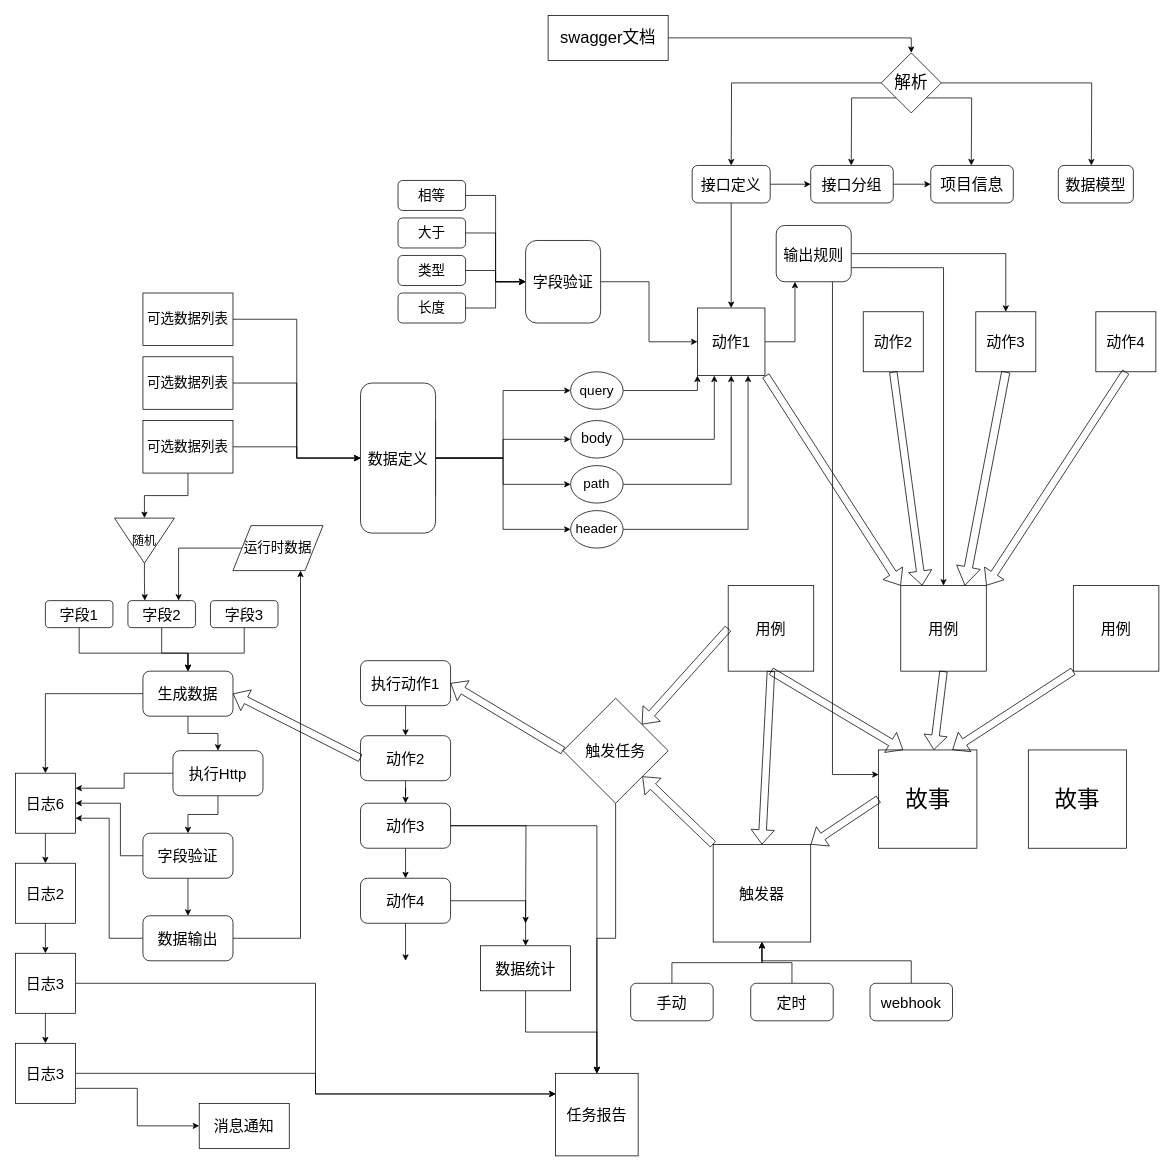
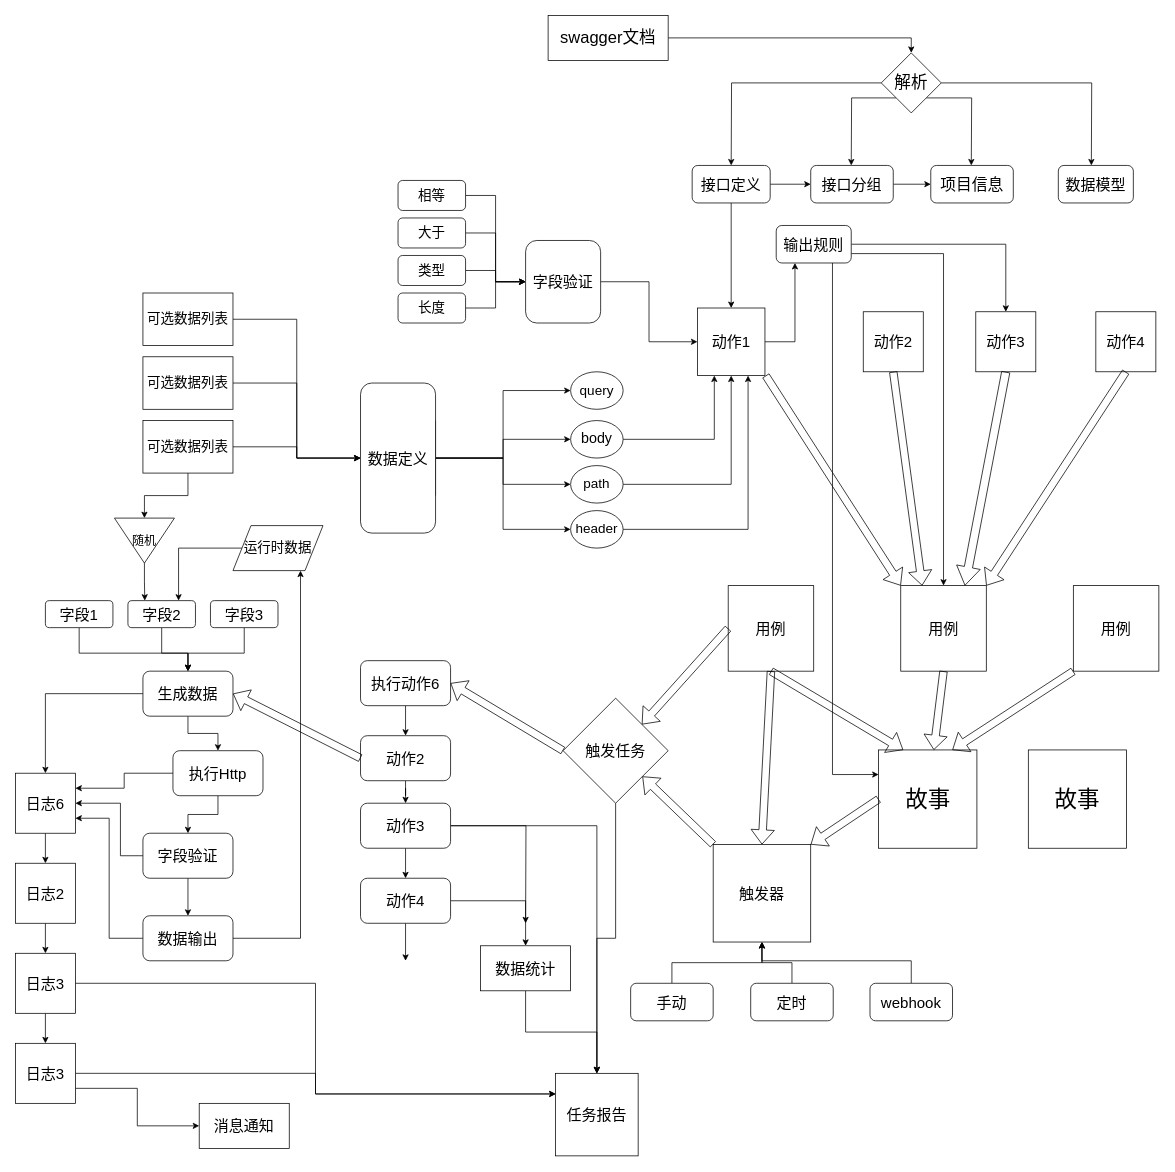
(813, 254) -> (813, 244)
(665, 390) -> none
(405, 683) -> (405, 683)
